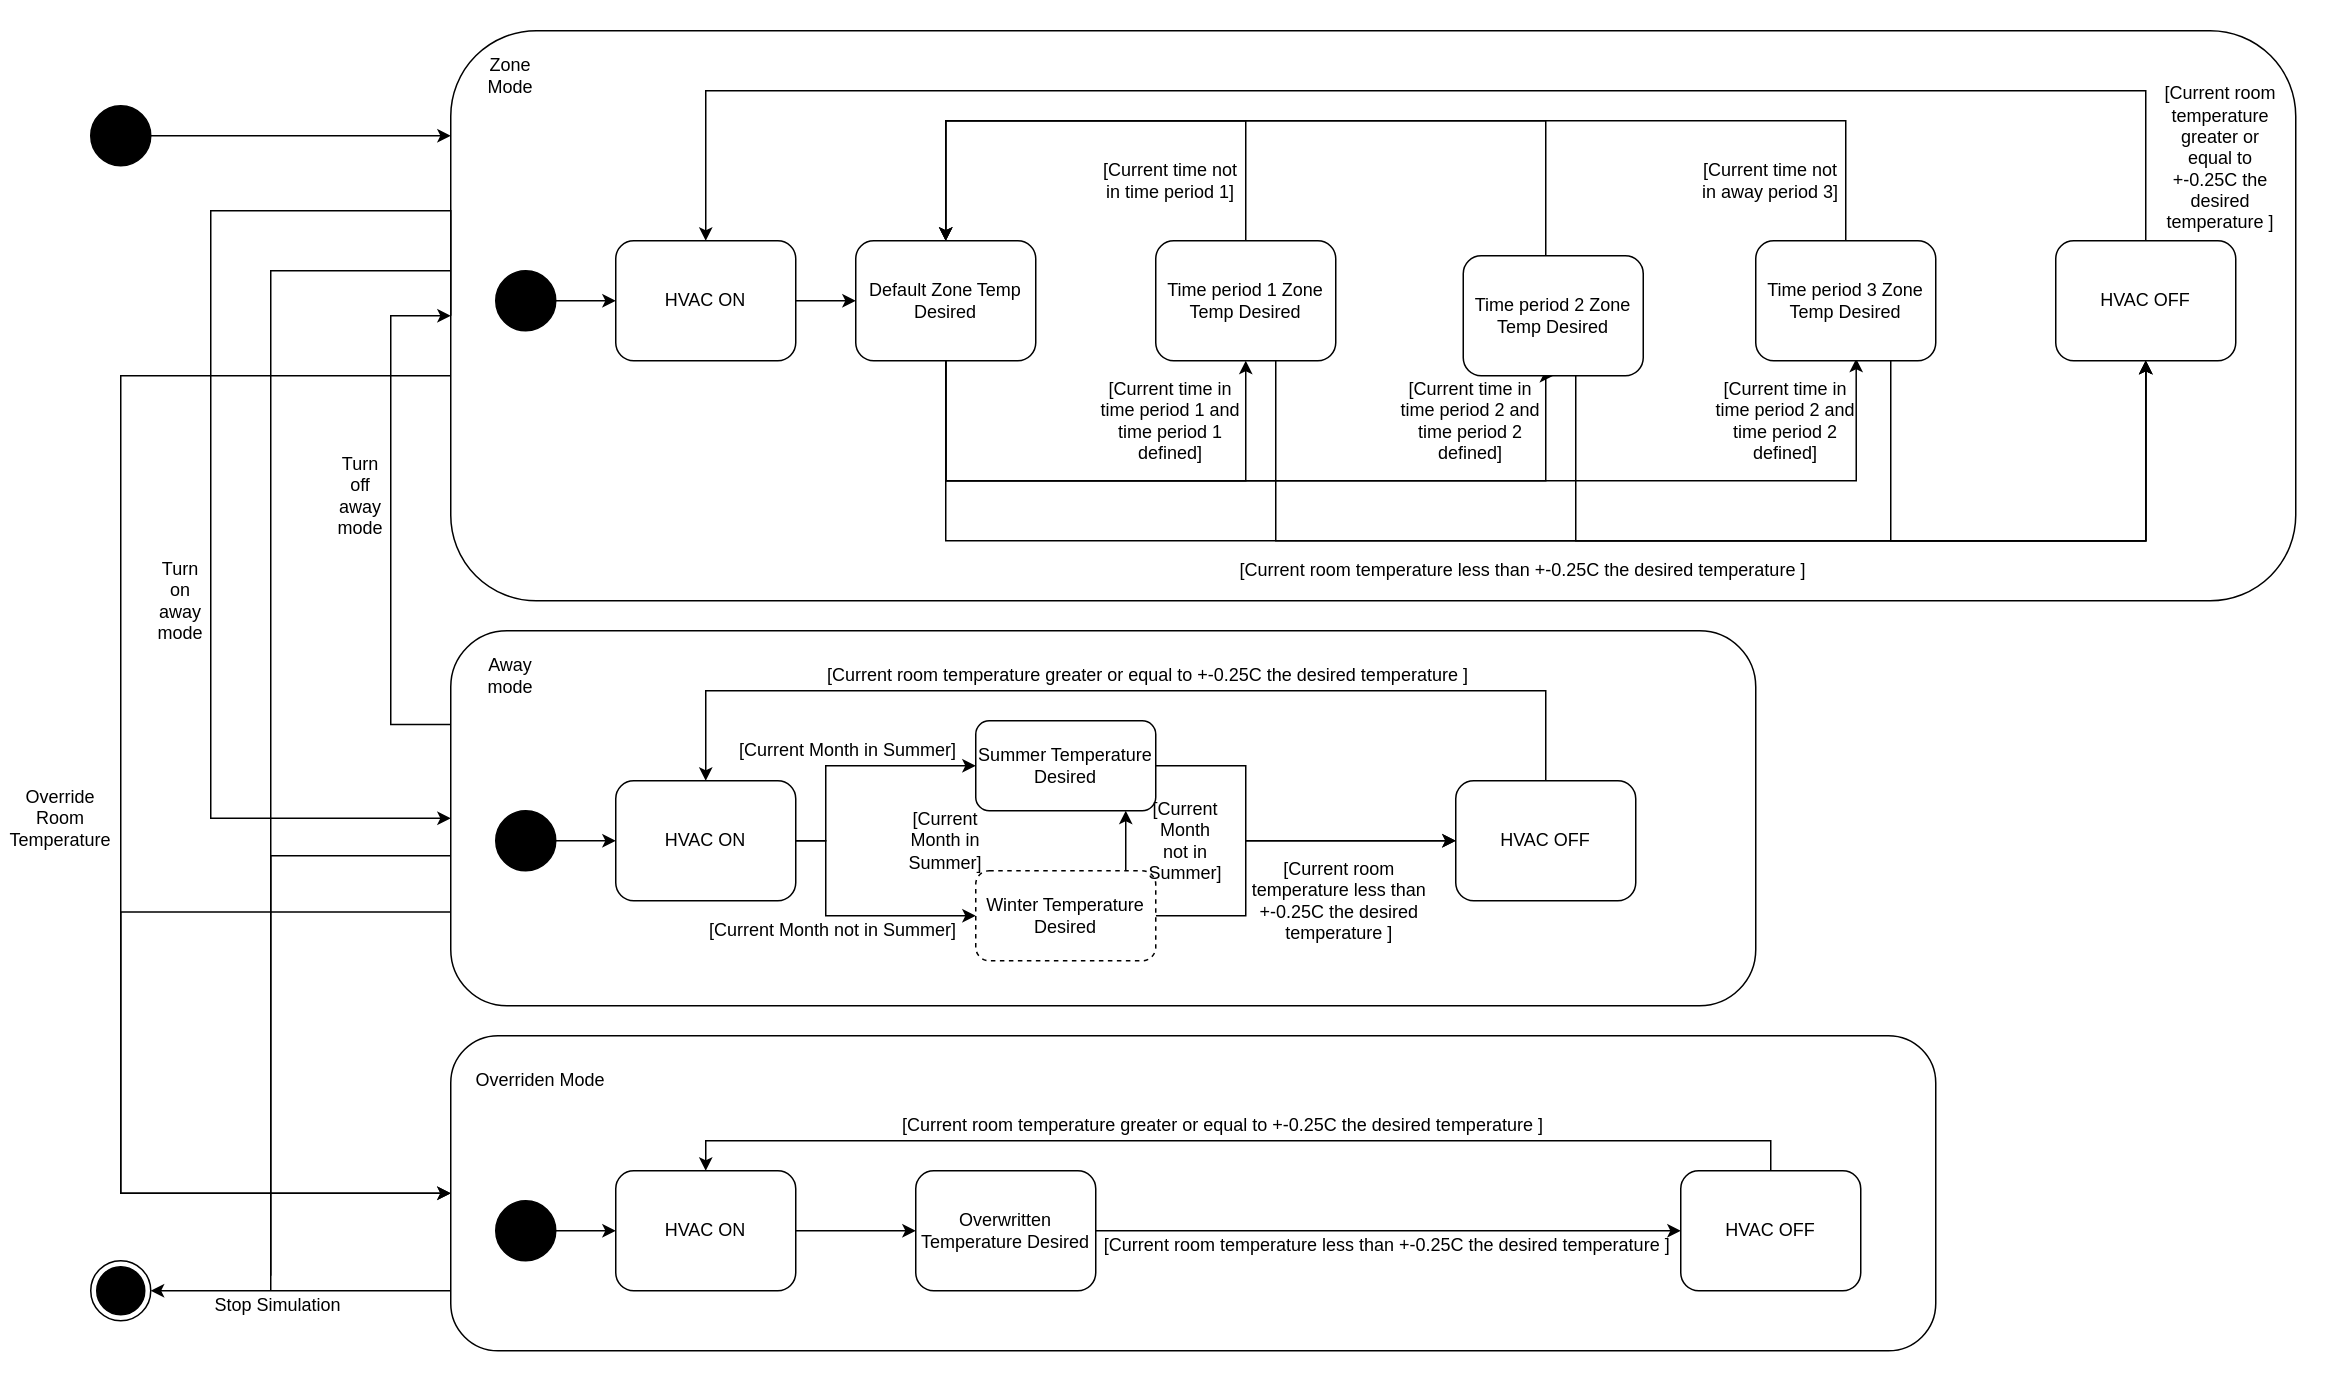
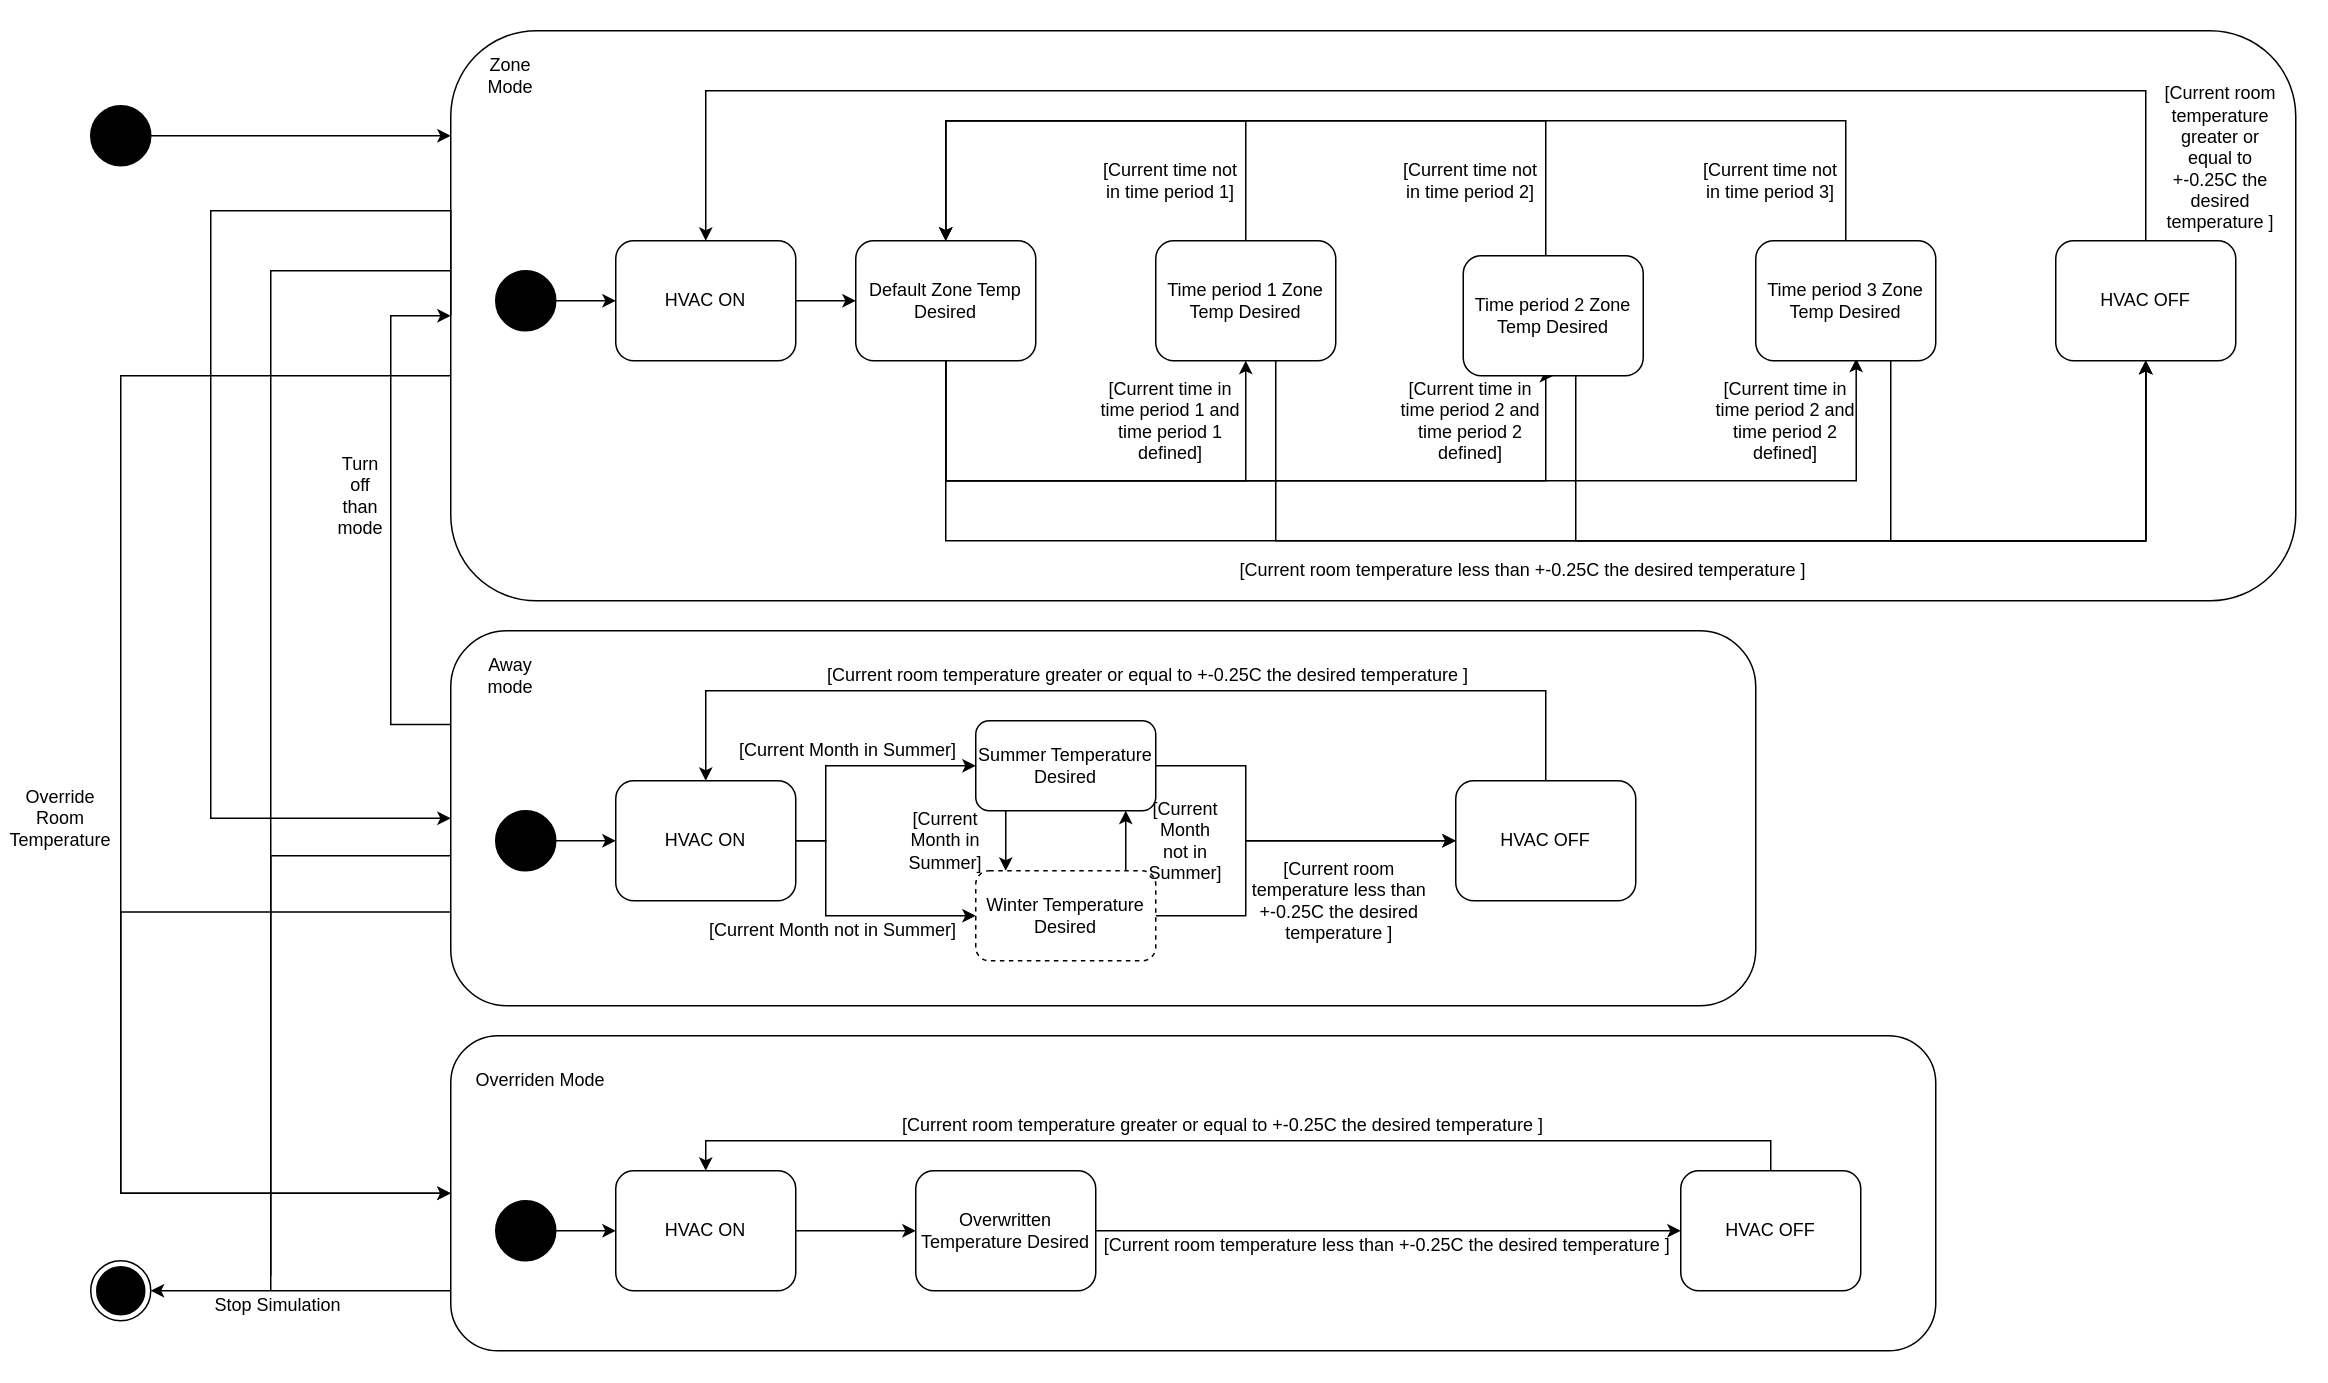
none -> (1471, 181)
(1771, 181) -> (1771, 181)
(361, 496) -> (361, 496)
(181, 601) -> none
none -> (1006, 836)
